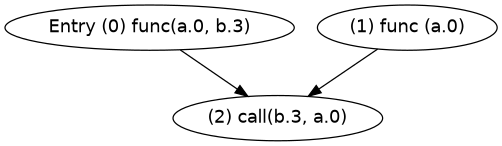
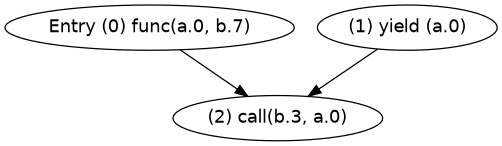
(150, 28) -> (150, 28)
(407, 28) -> (407, 28)
